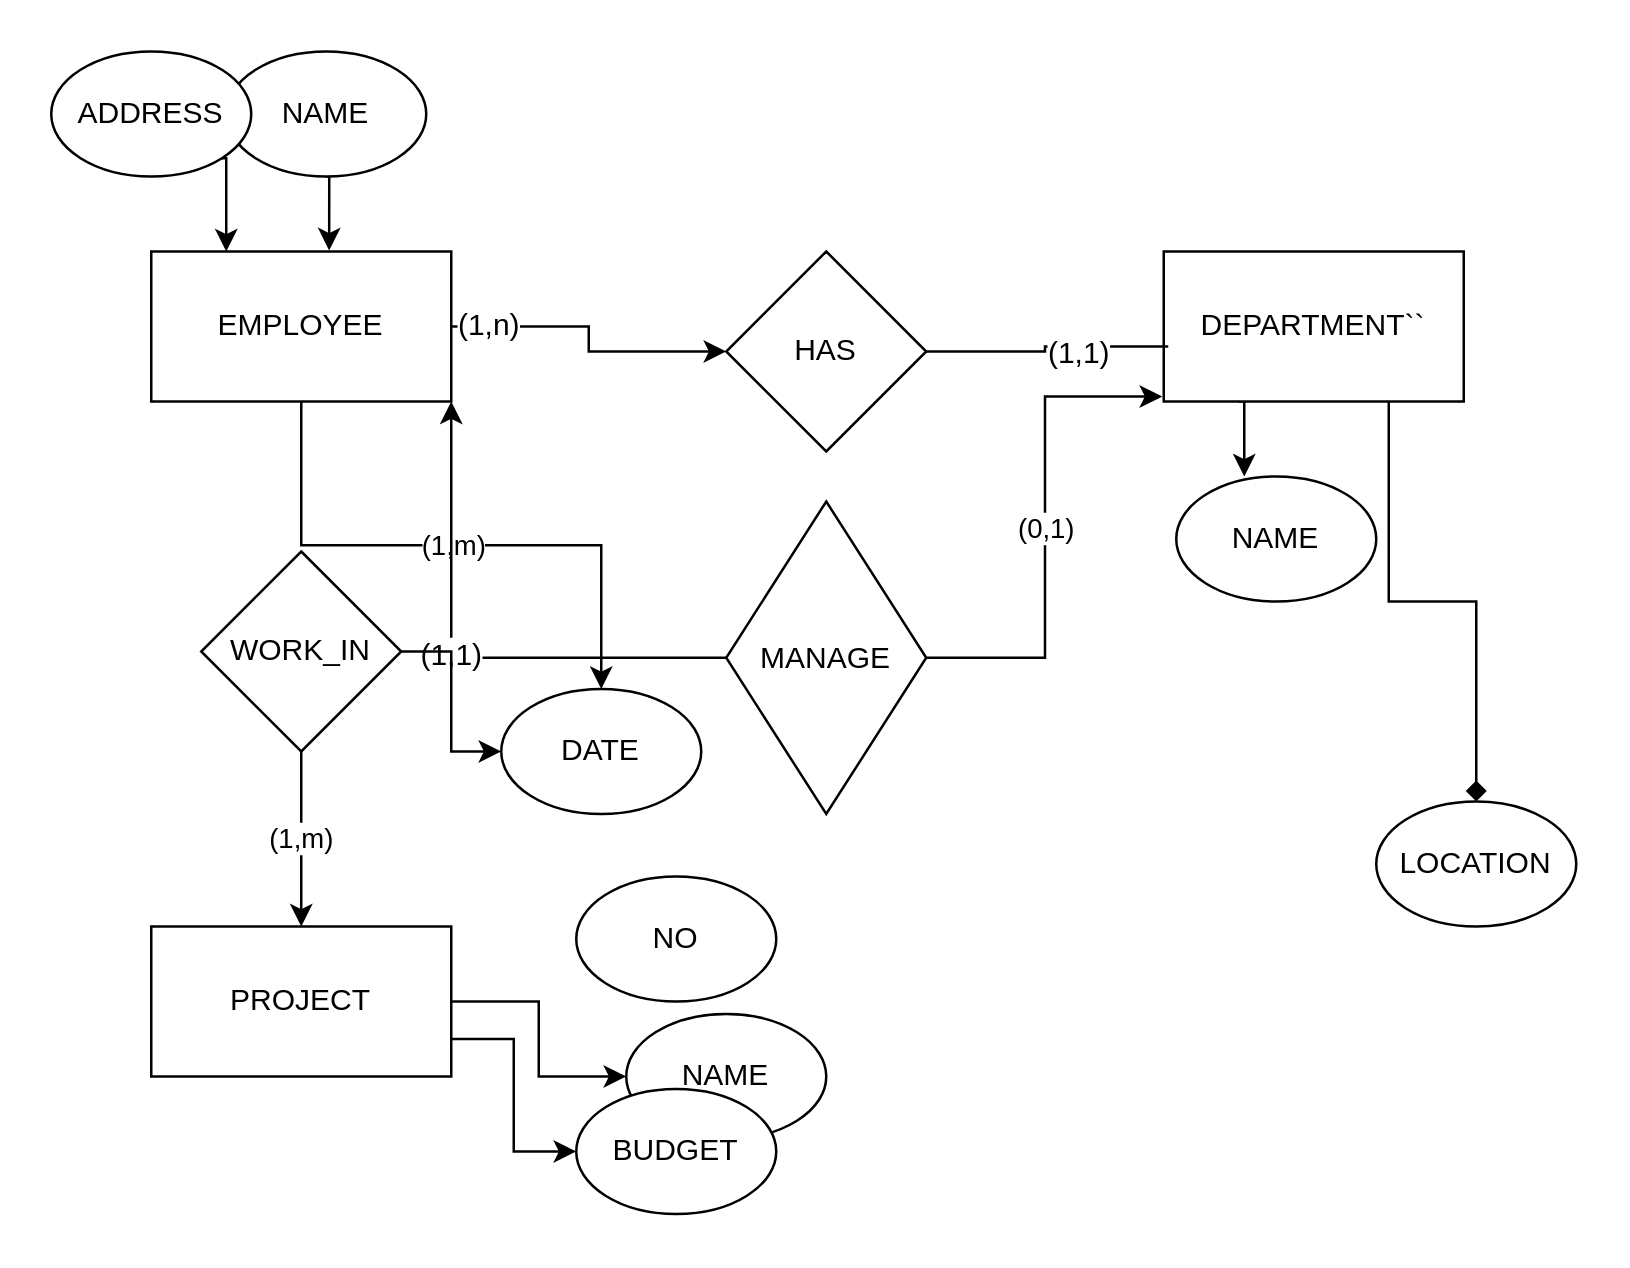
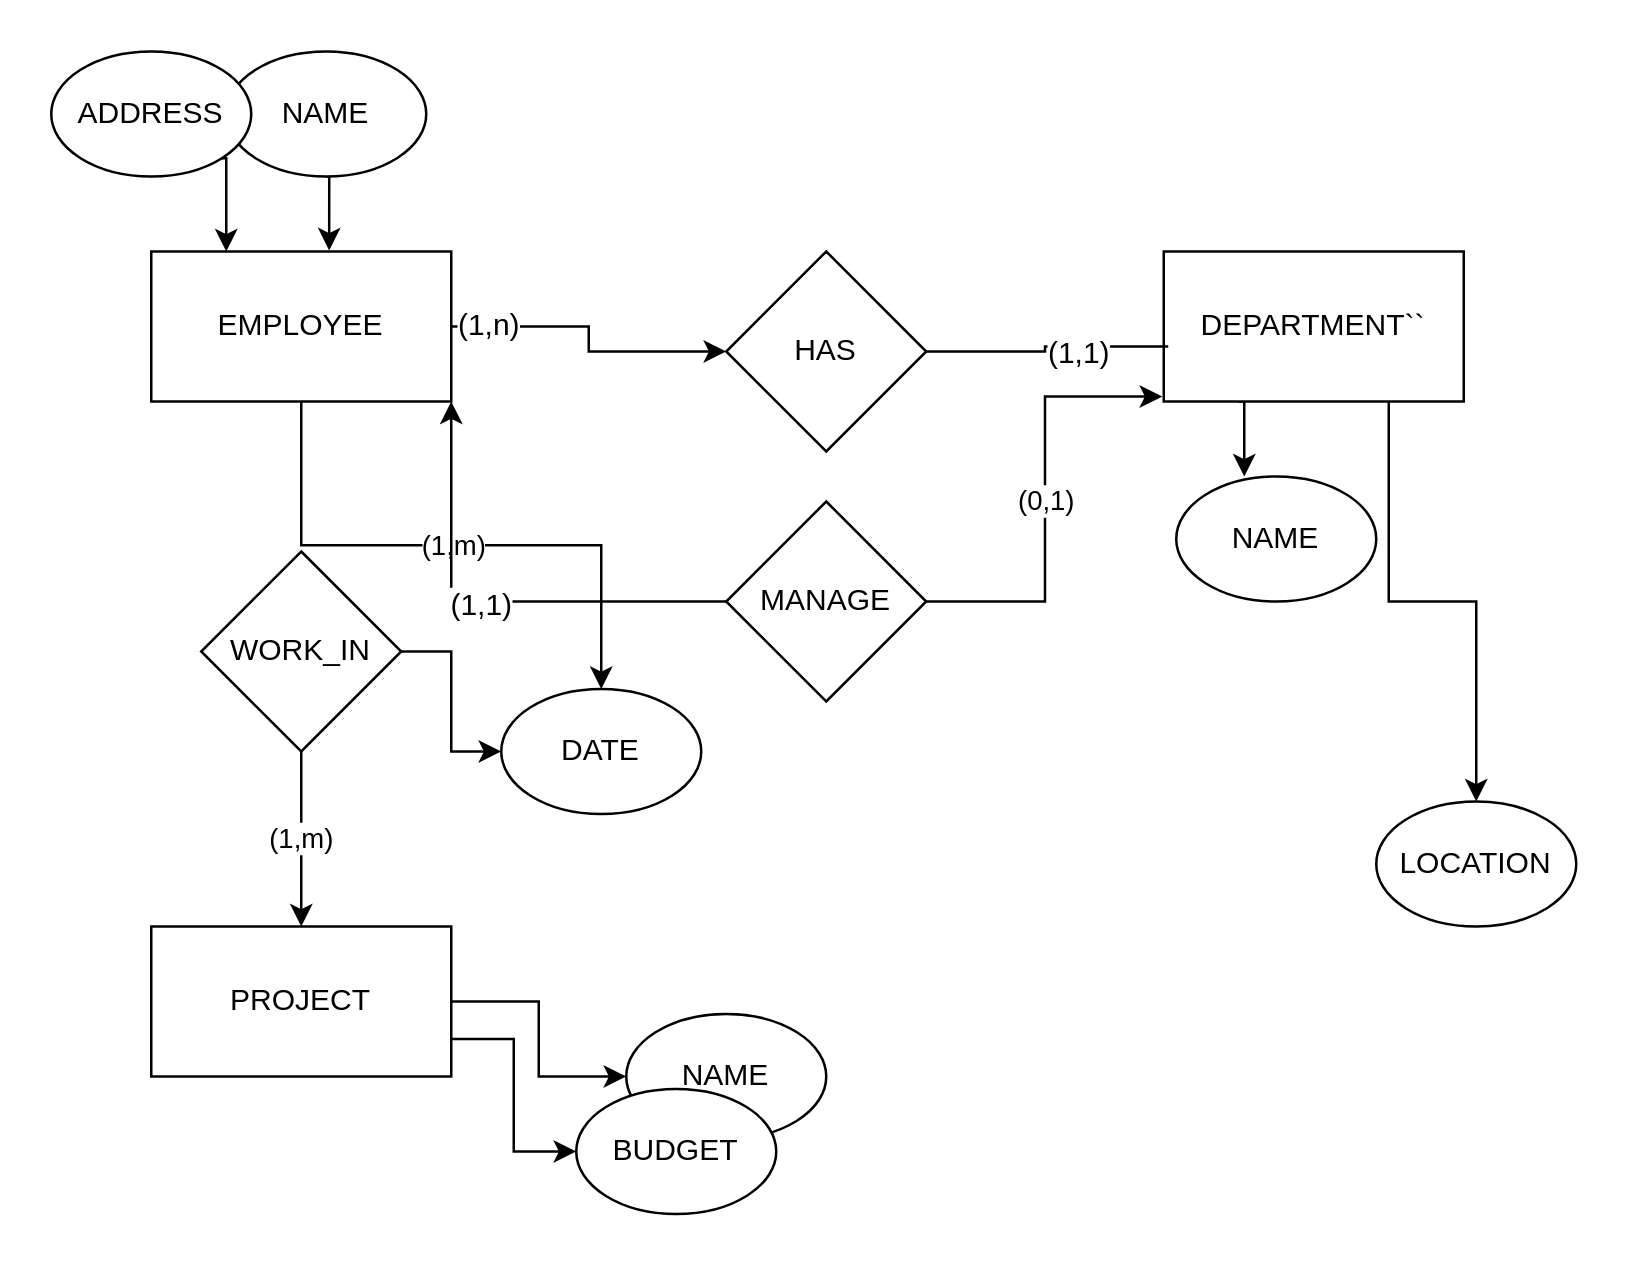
(826, 658) -> (826, 601)
(1476, 781) -> (1476, 782)
(676, 939) -> none
